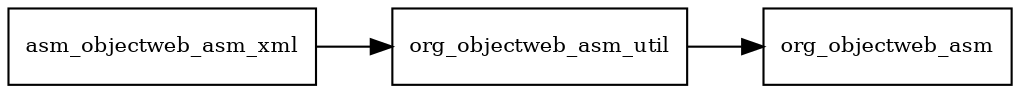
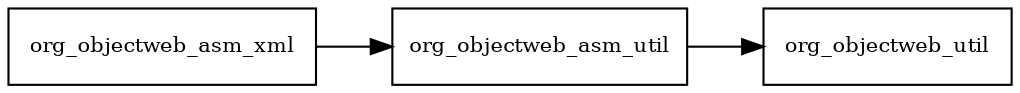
(162, 47) -> (162, 47)
(888, 47) -> (888, 47)
